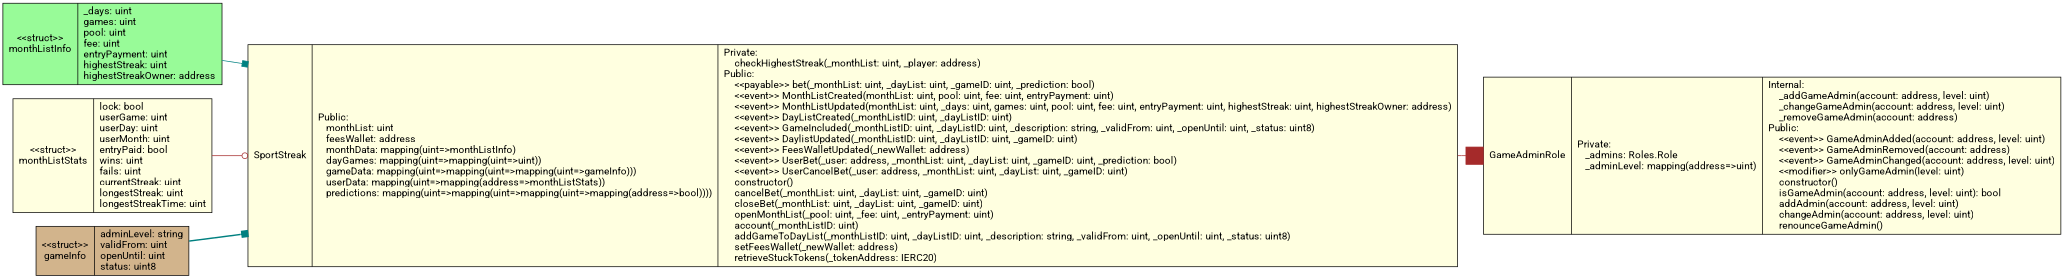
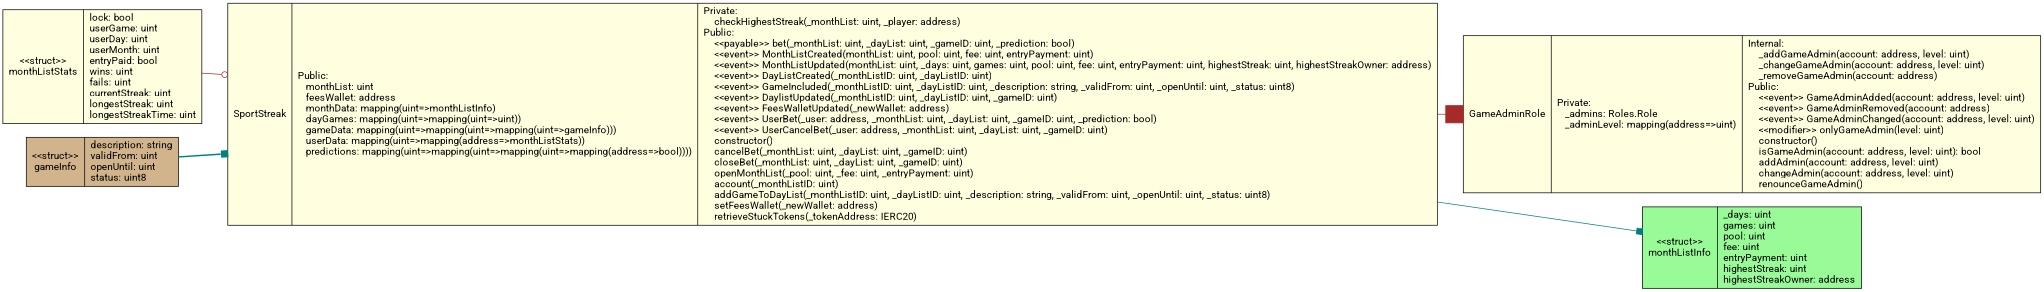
(231, 62) -> (1536, 216)
(142, 234) -> (132, 145)
